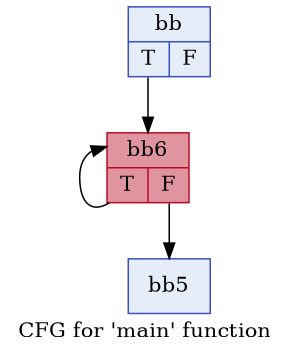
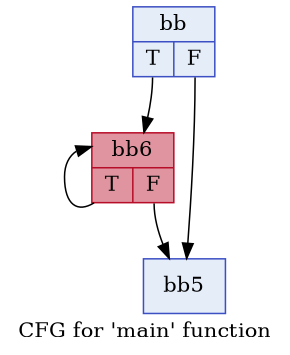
none -> (193, 160)
